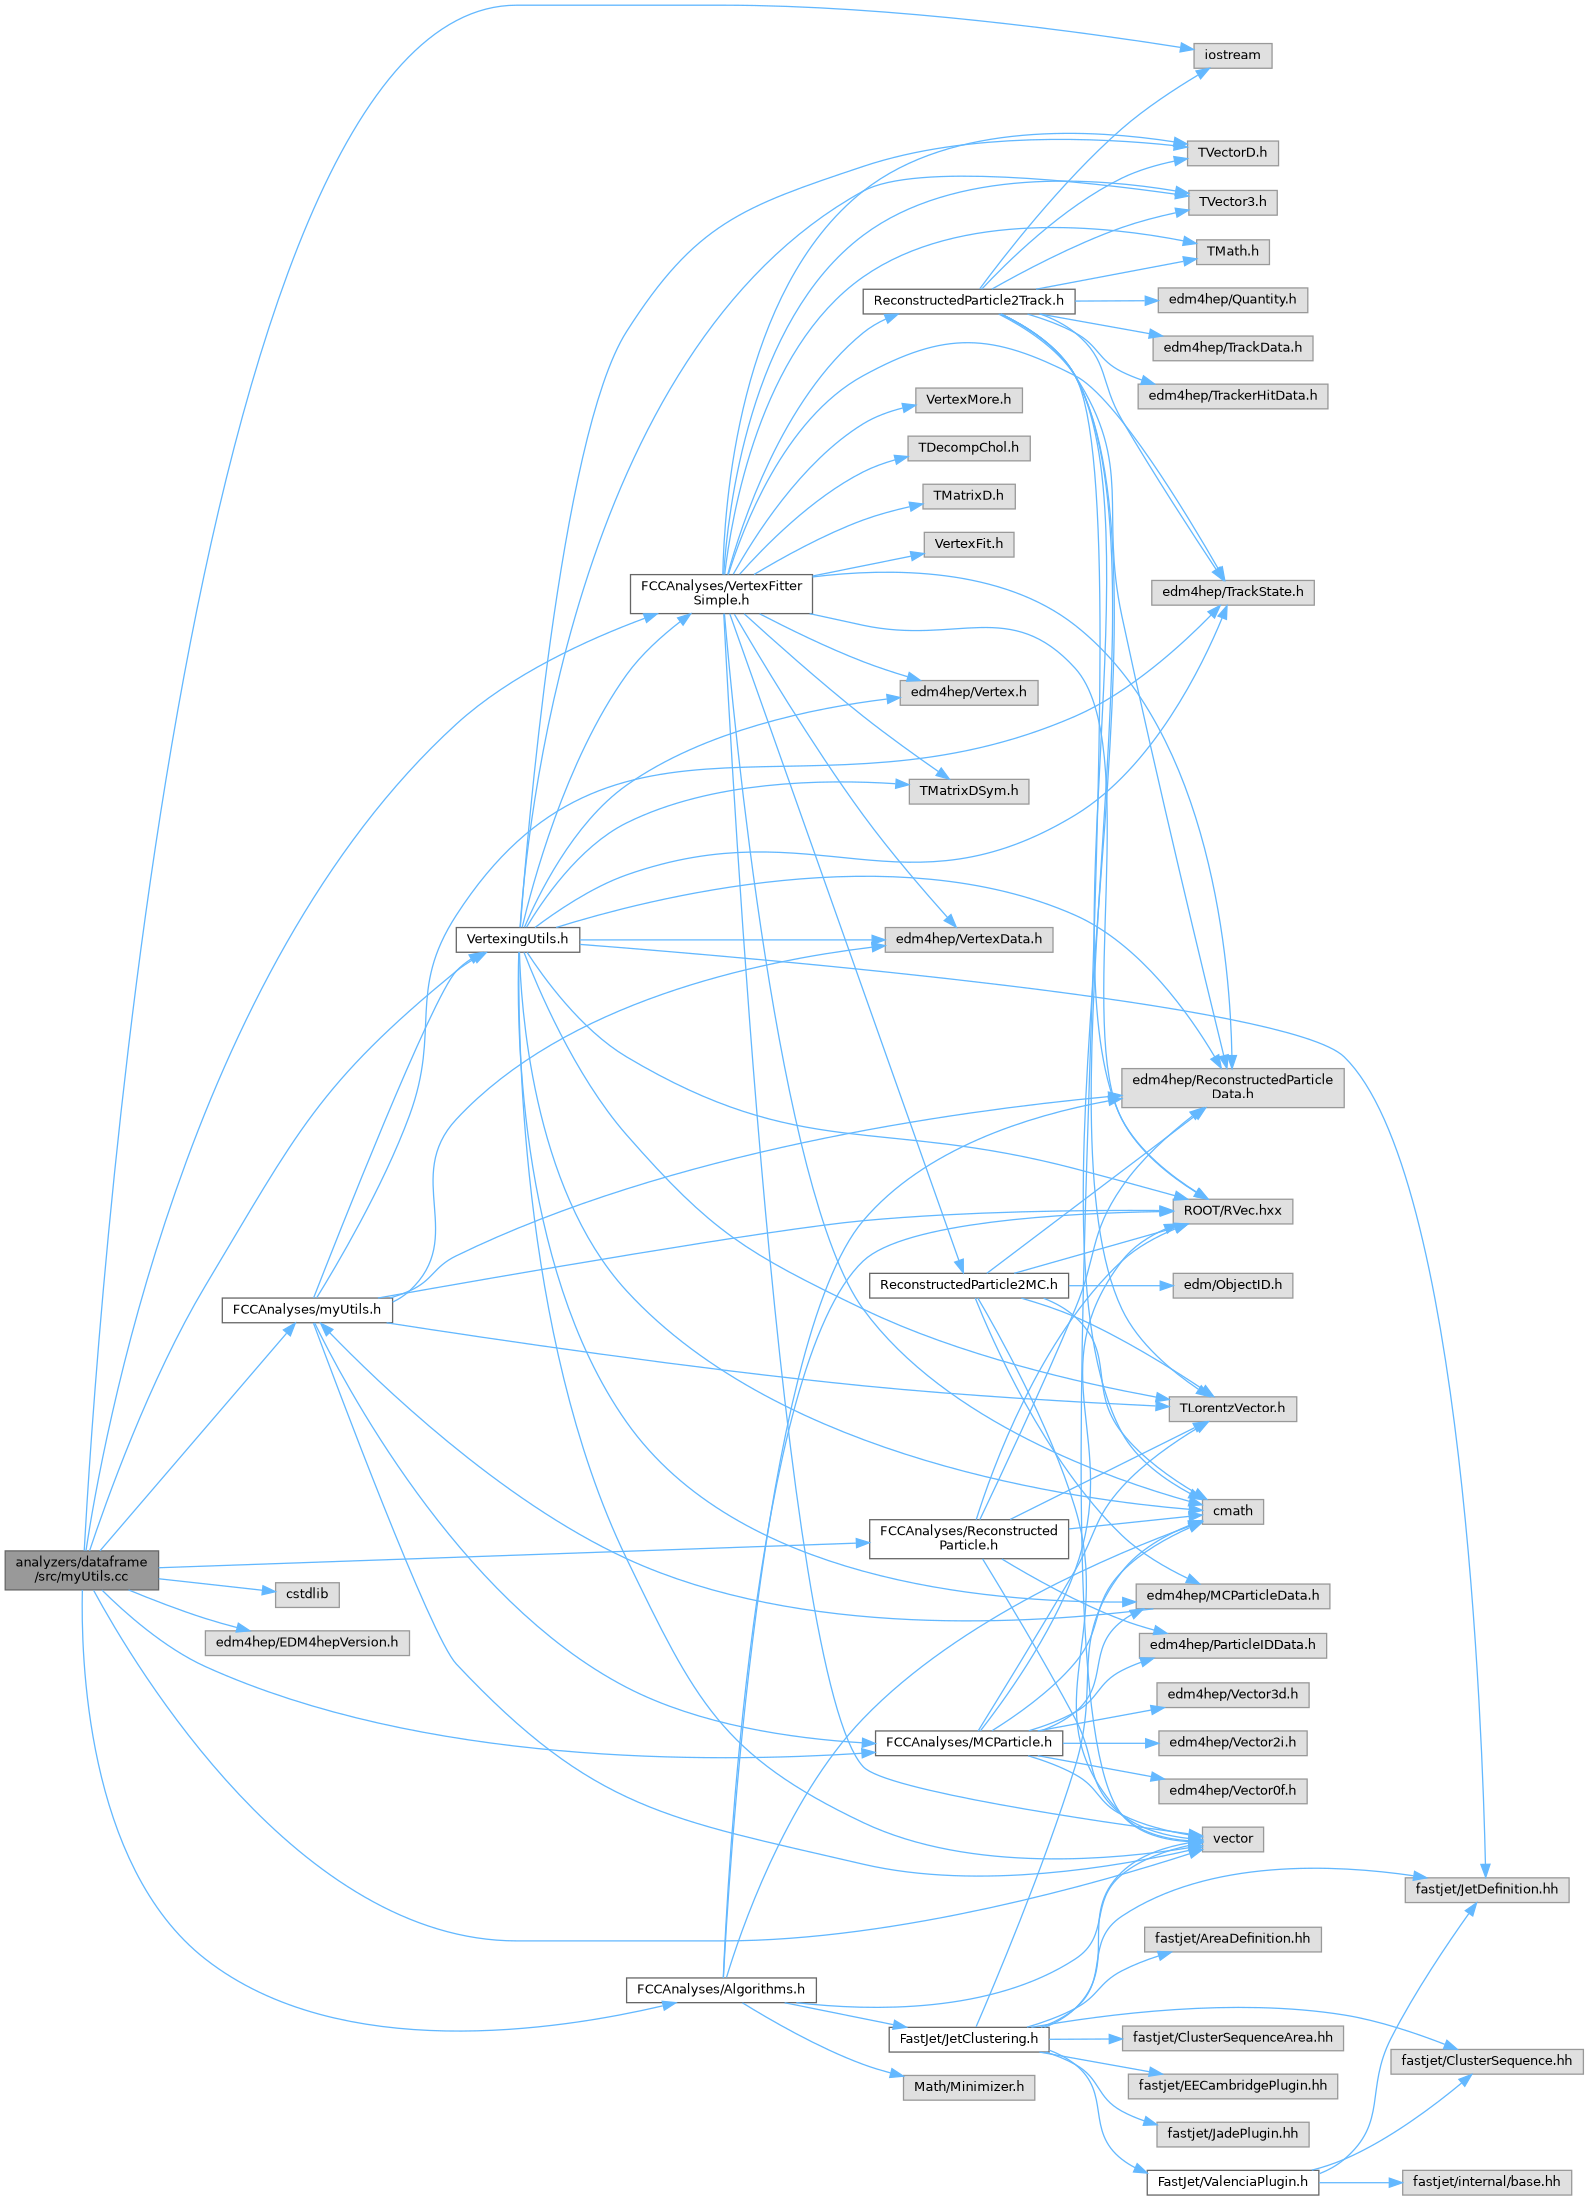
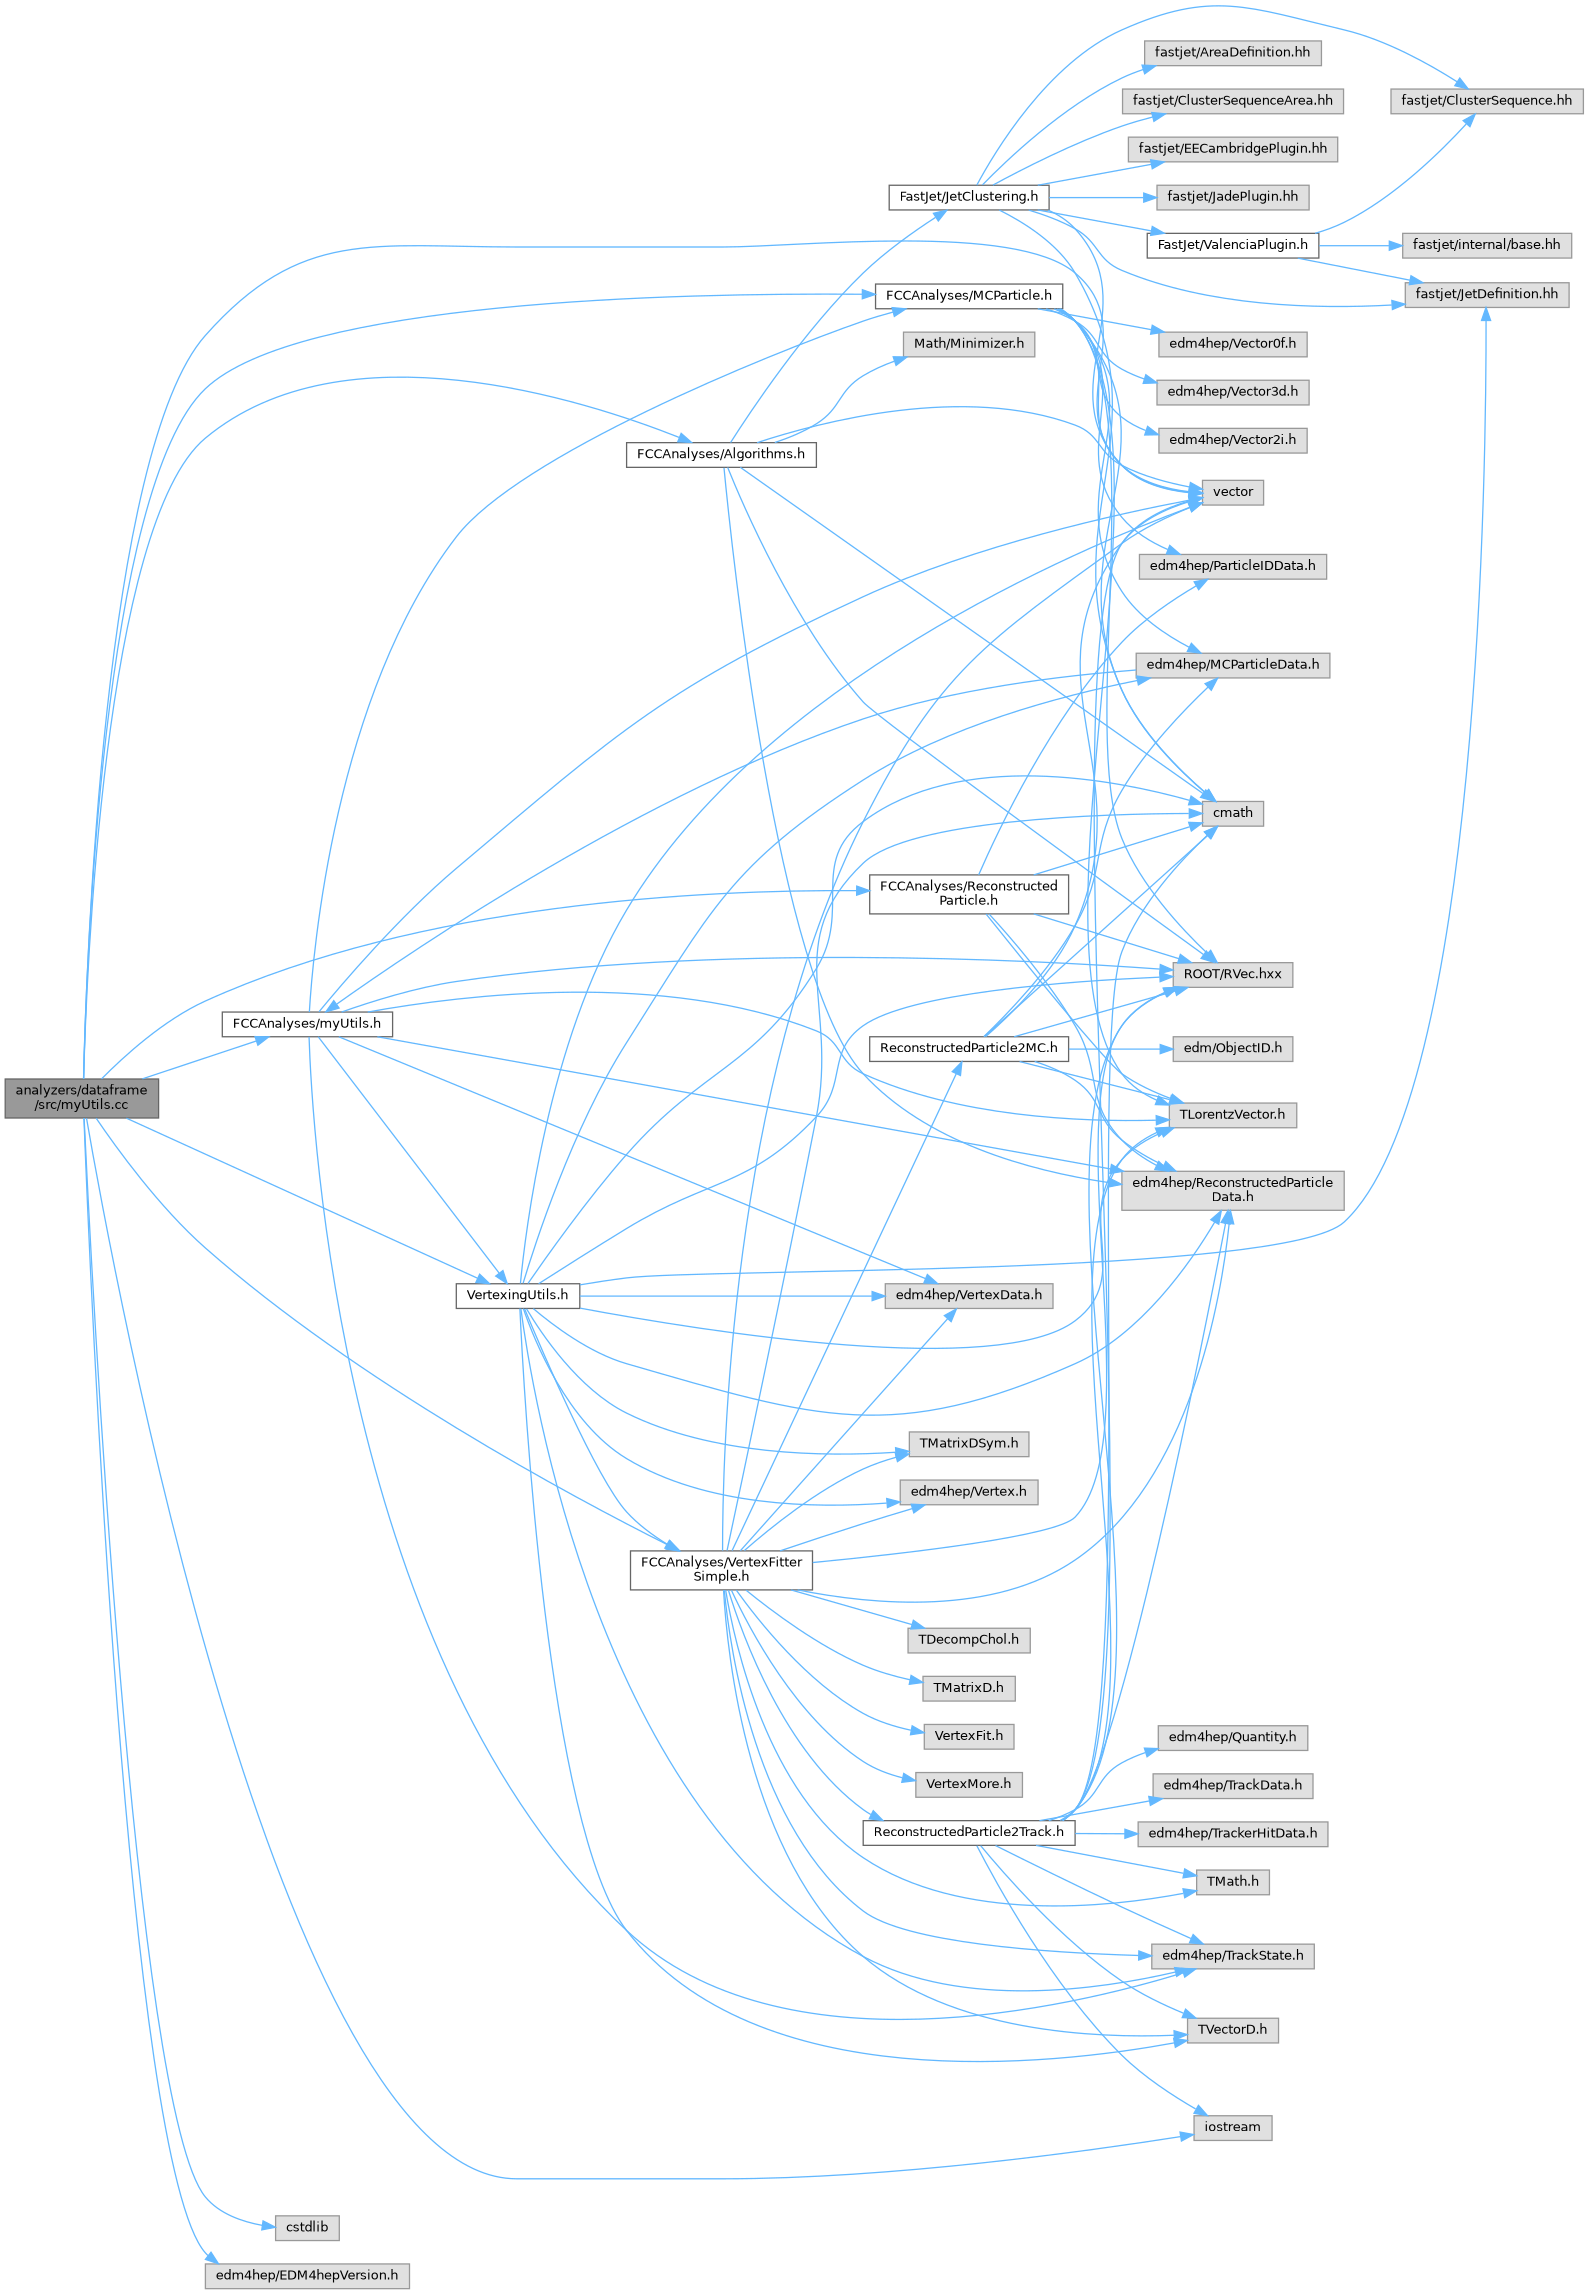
(1233, 203) -> none
(1066, 1701) -> none
